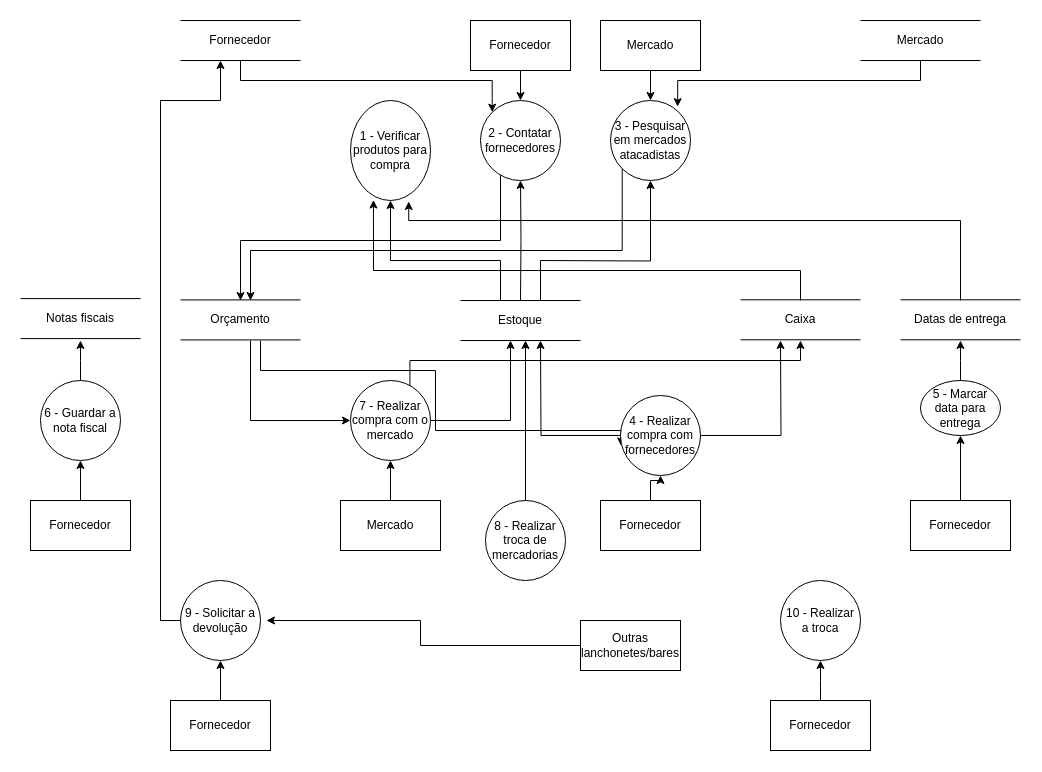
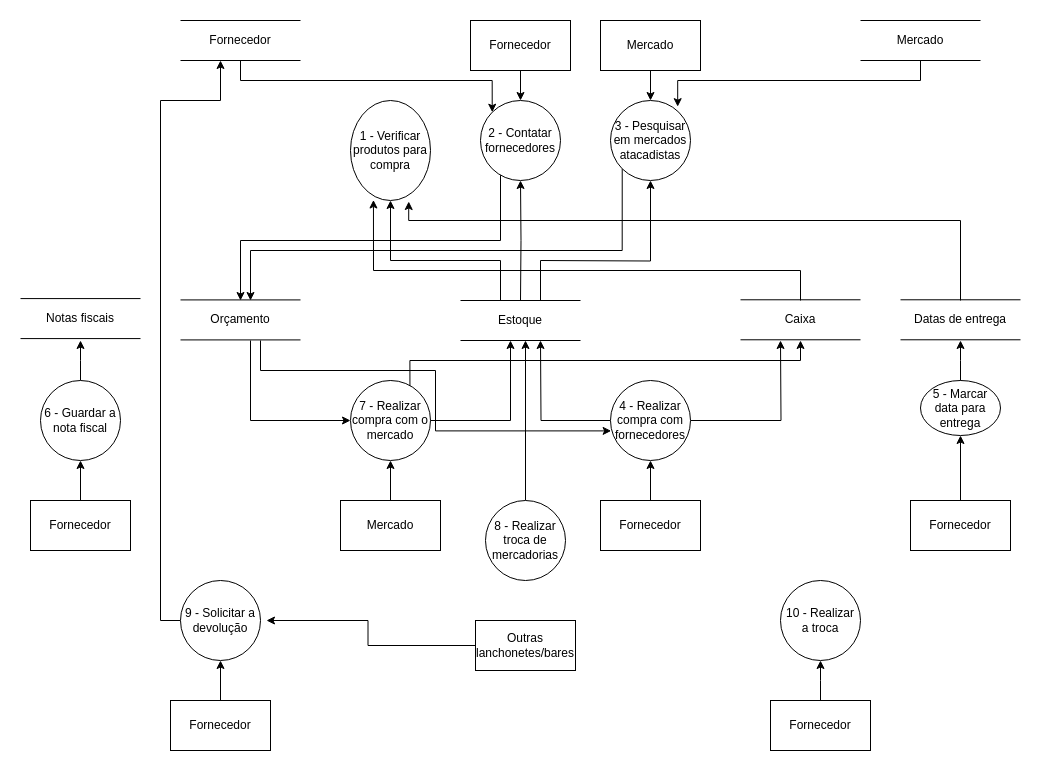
(661, 436) -> (651, 421)
(631, 646) -> (526, 646)
